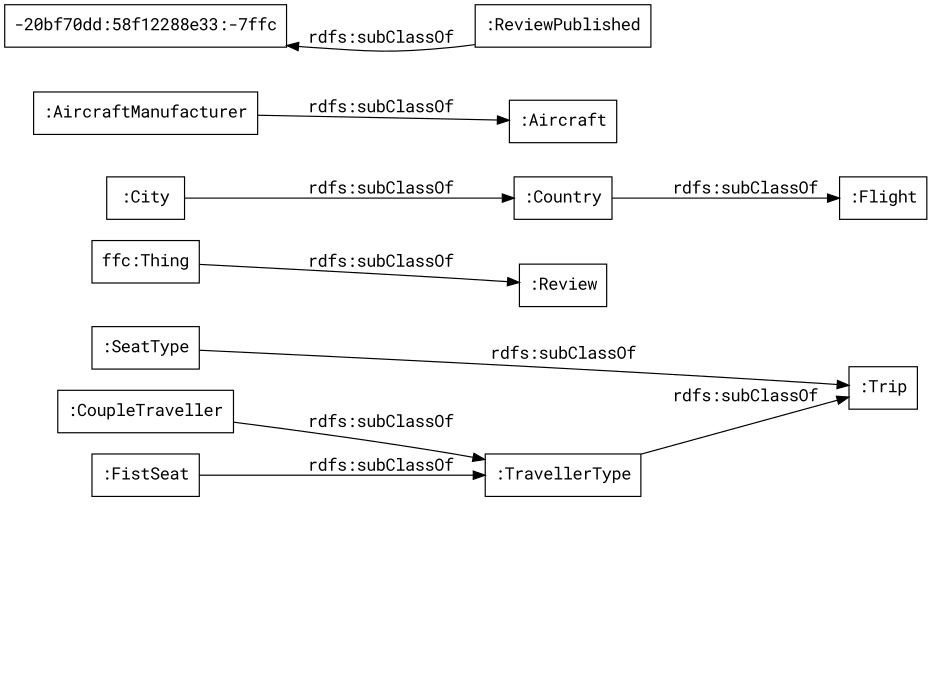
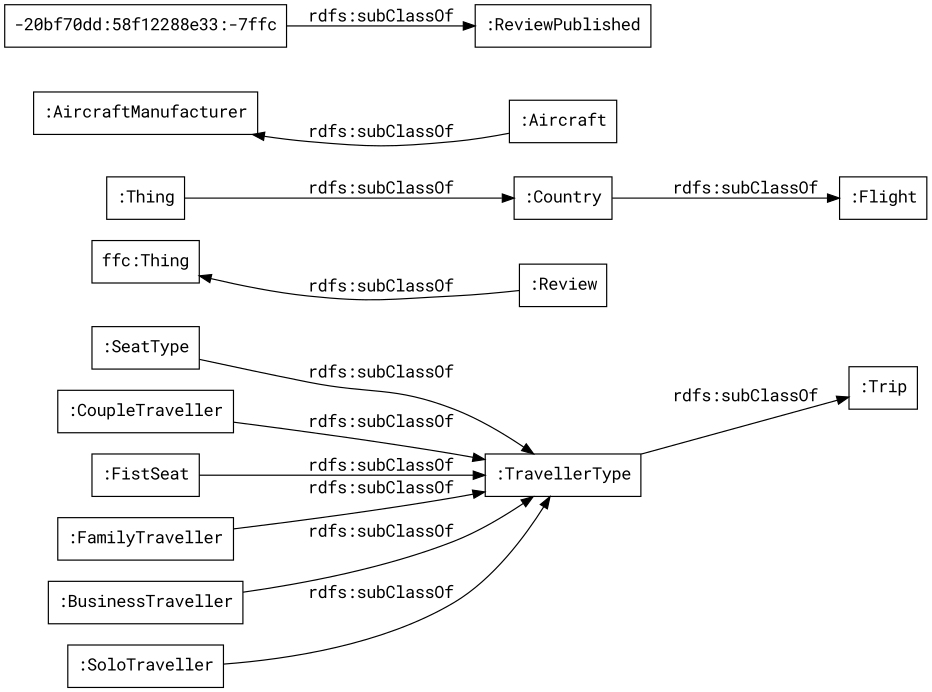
(387, 51) -> (375, 26)
(377, 118) -> (387, 146)
(146, 198) -> (146, 198)
(353, 273) -> (365, 300)
(518, 366) -> (366, 390)
none -> (146, 539)
none -> (146, 603)
none -> (146, 666)
